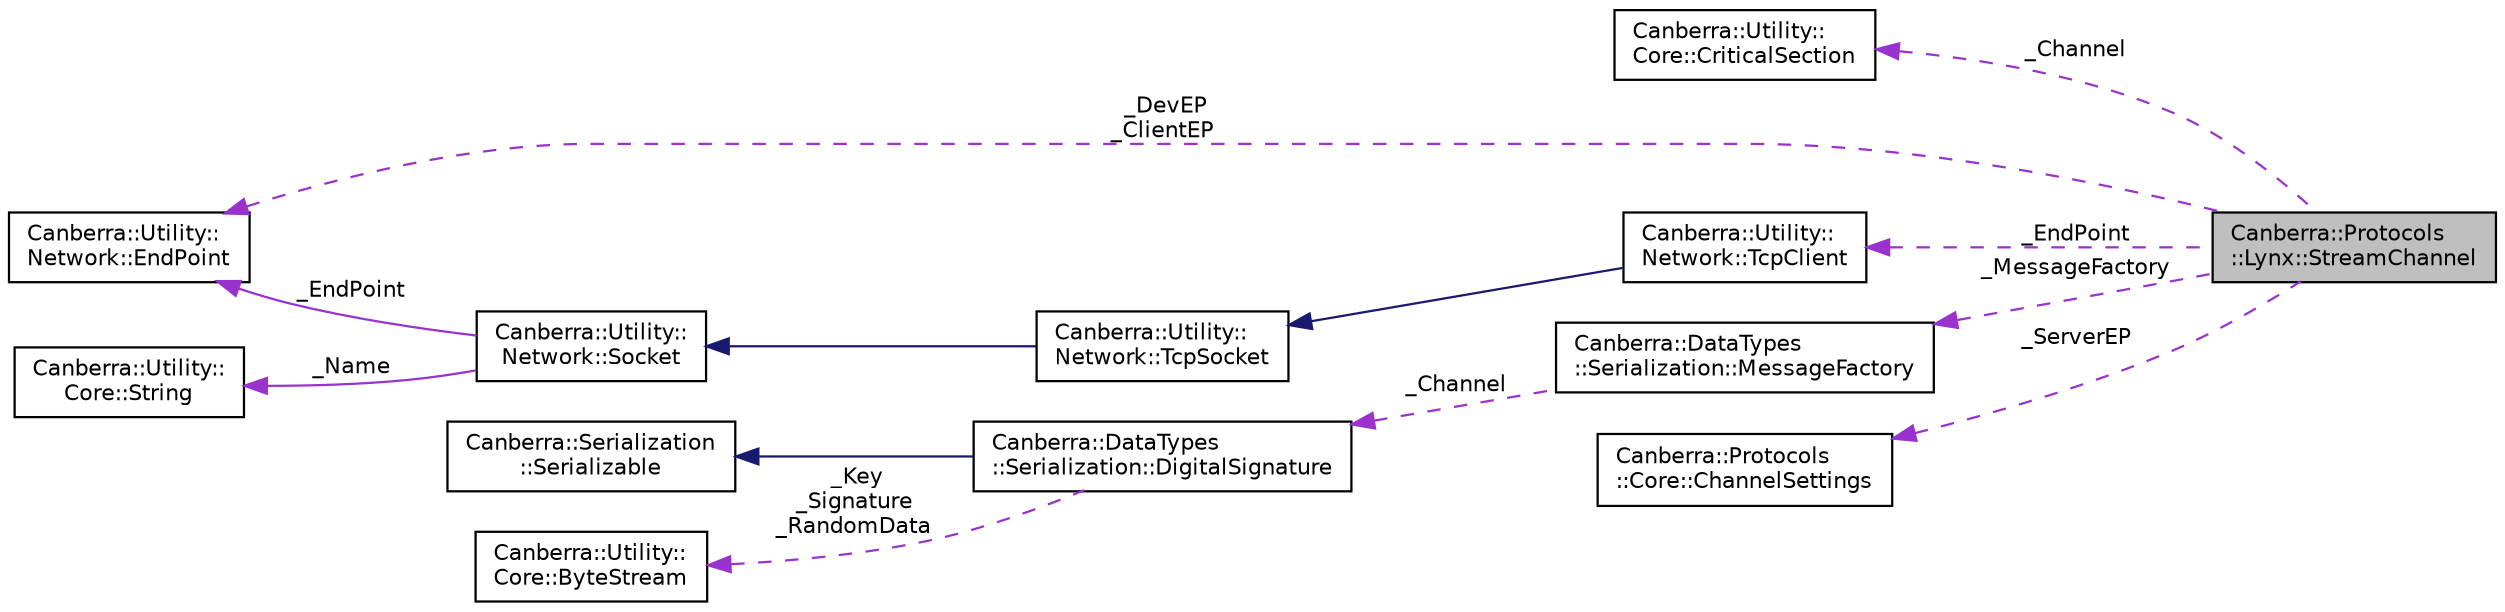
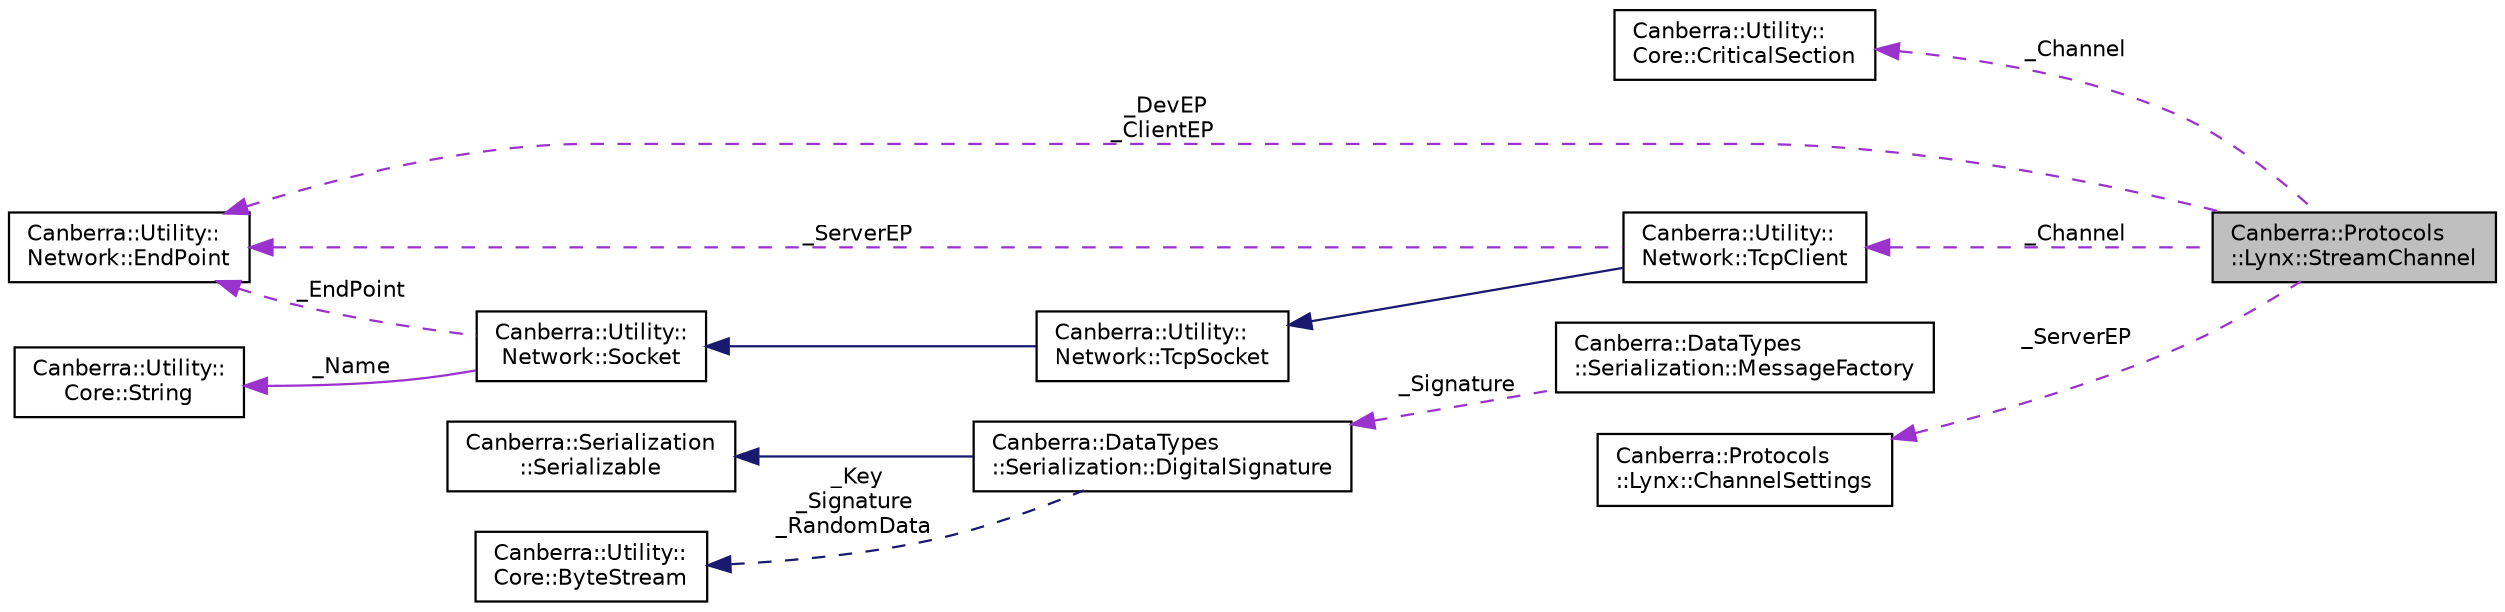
(2073, 235) -> (2073, 235)
none -> (948, 247)
(2085, 297) -> none
(356, 318) -> (356, 318)
(1454, 386) -> (1454, 386)
(1745, 470) -> (1745, 470)
(911, 544) -> (911, 544)
